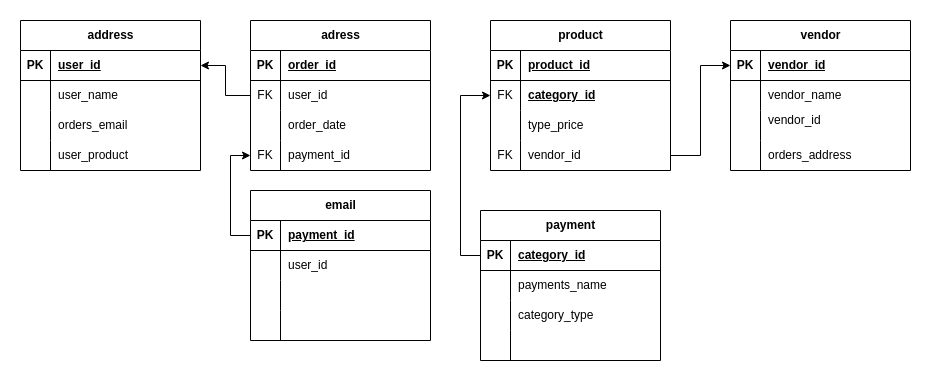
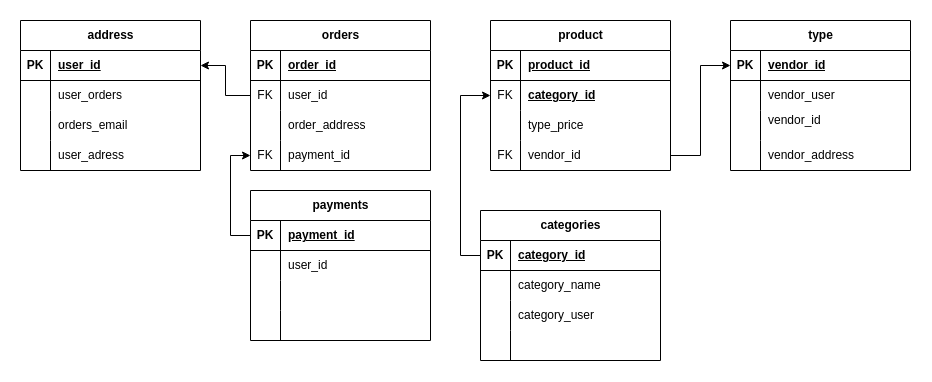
(341, 36) -> (341, 36)
(821, 36) -> (821, 36)
(89, 96) -> (95, 96)
(805, 96) -> (805, 96)
(322, 126) -> (332, 126)
(99, 156) -> (95, 156)
(816, 156) -> (816, 156)
(341, 206) -> (341, 206)
(571, 226) -> (571, 226)
(562, 286) -> (562, 286)
(562, 316) -> (562, 316)
